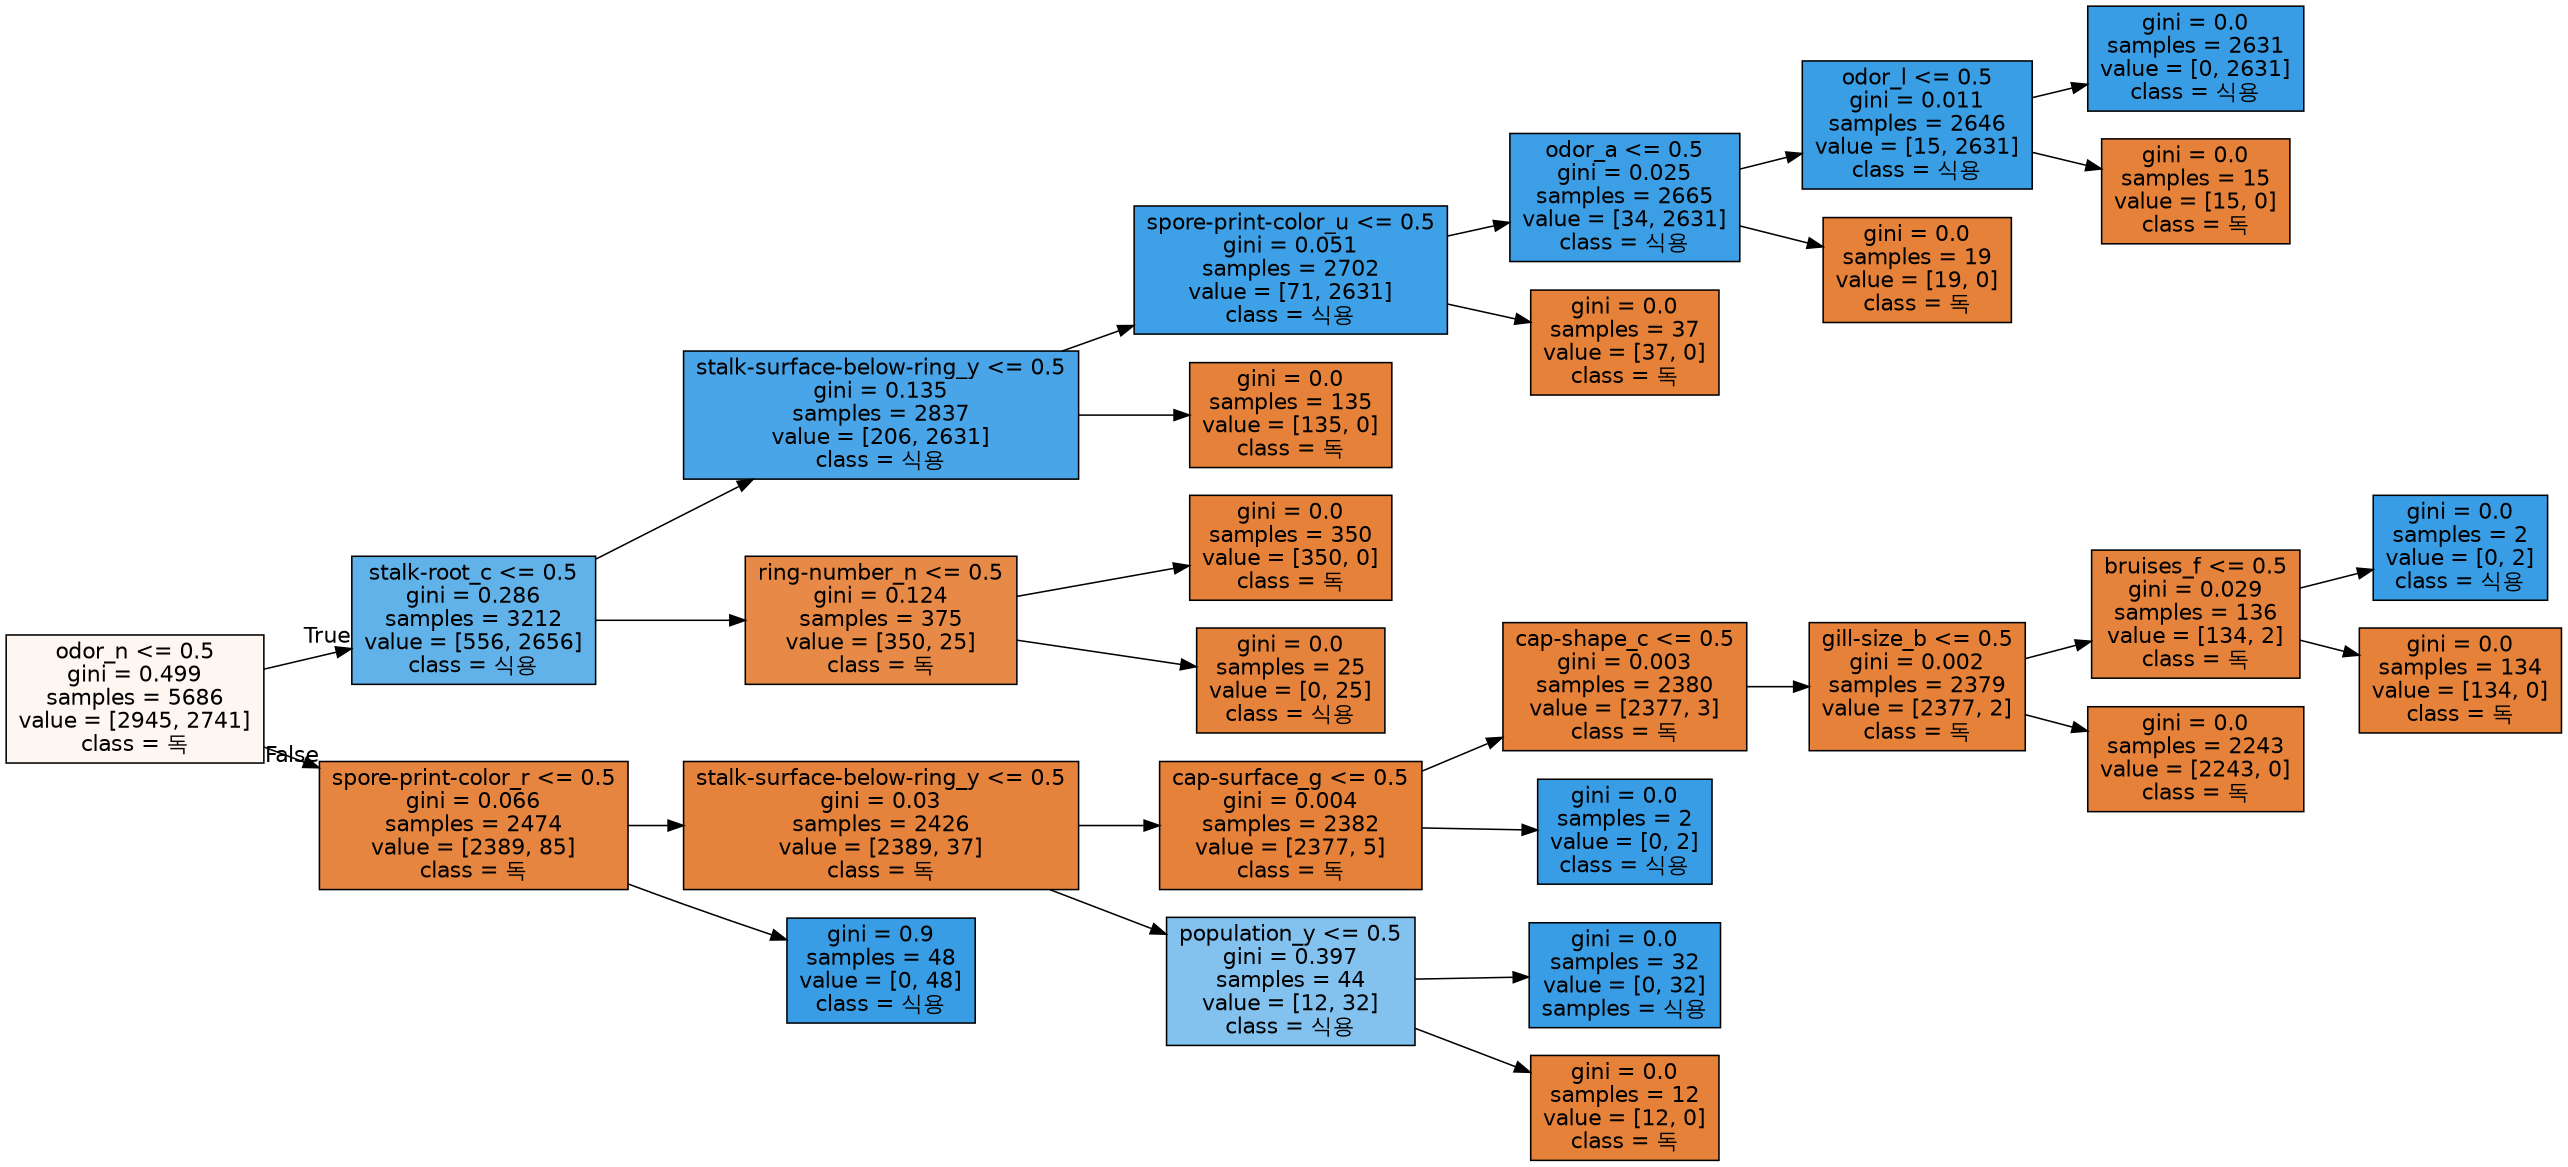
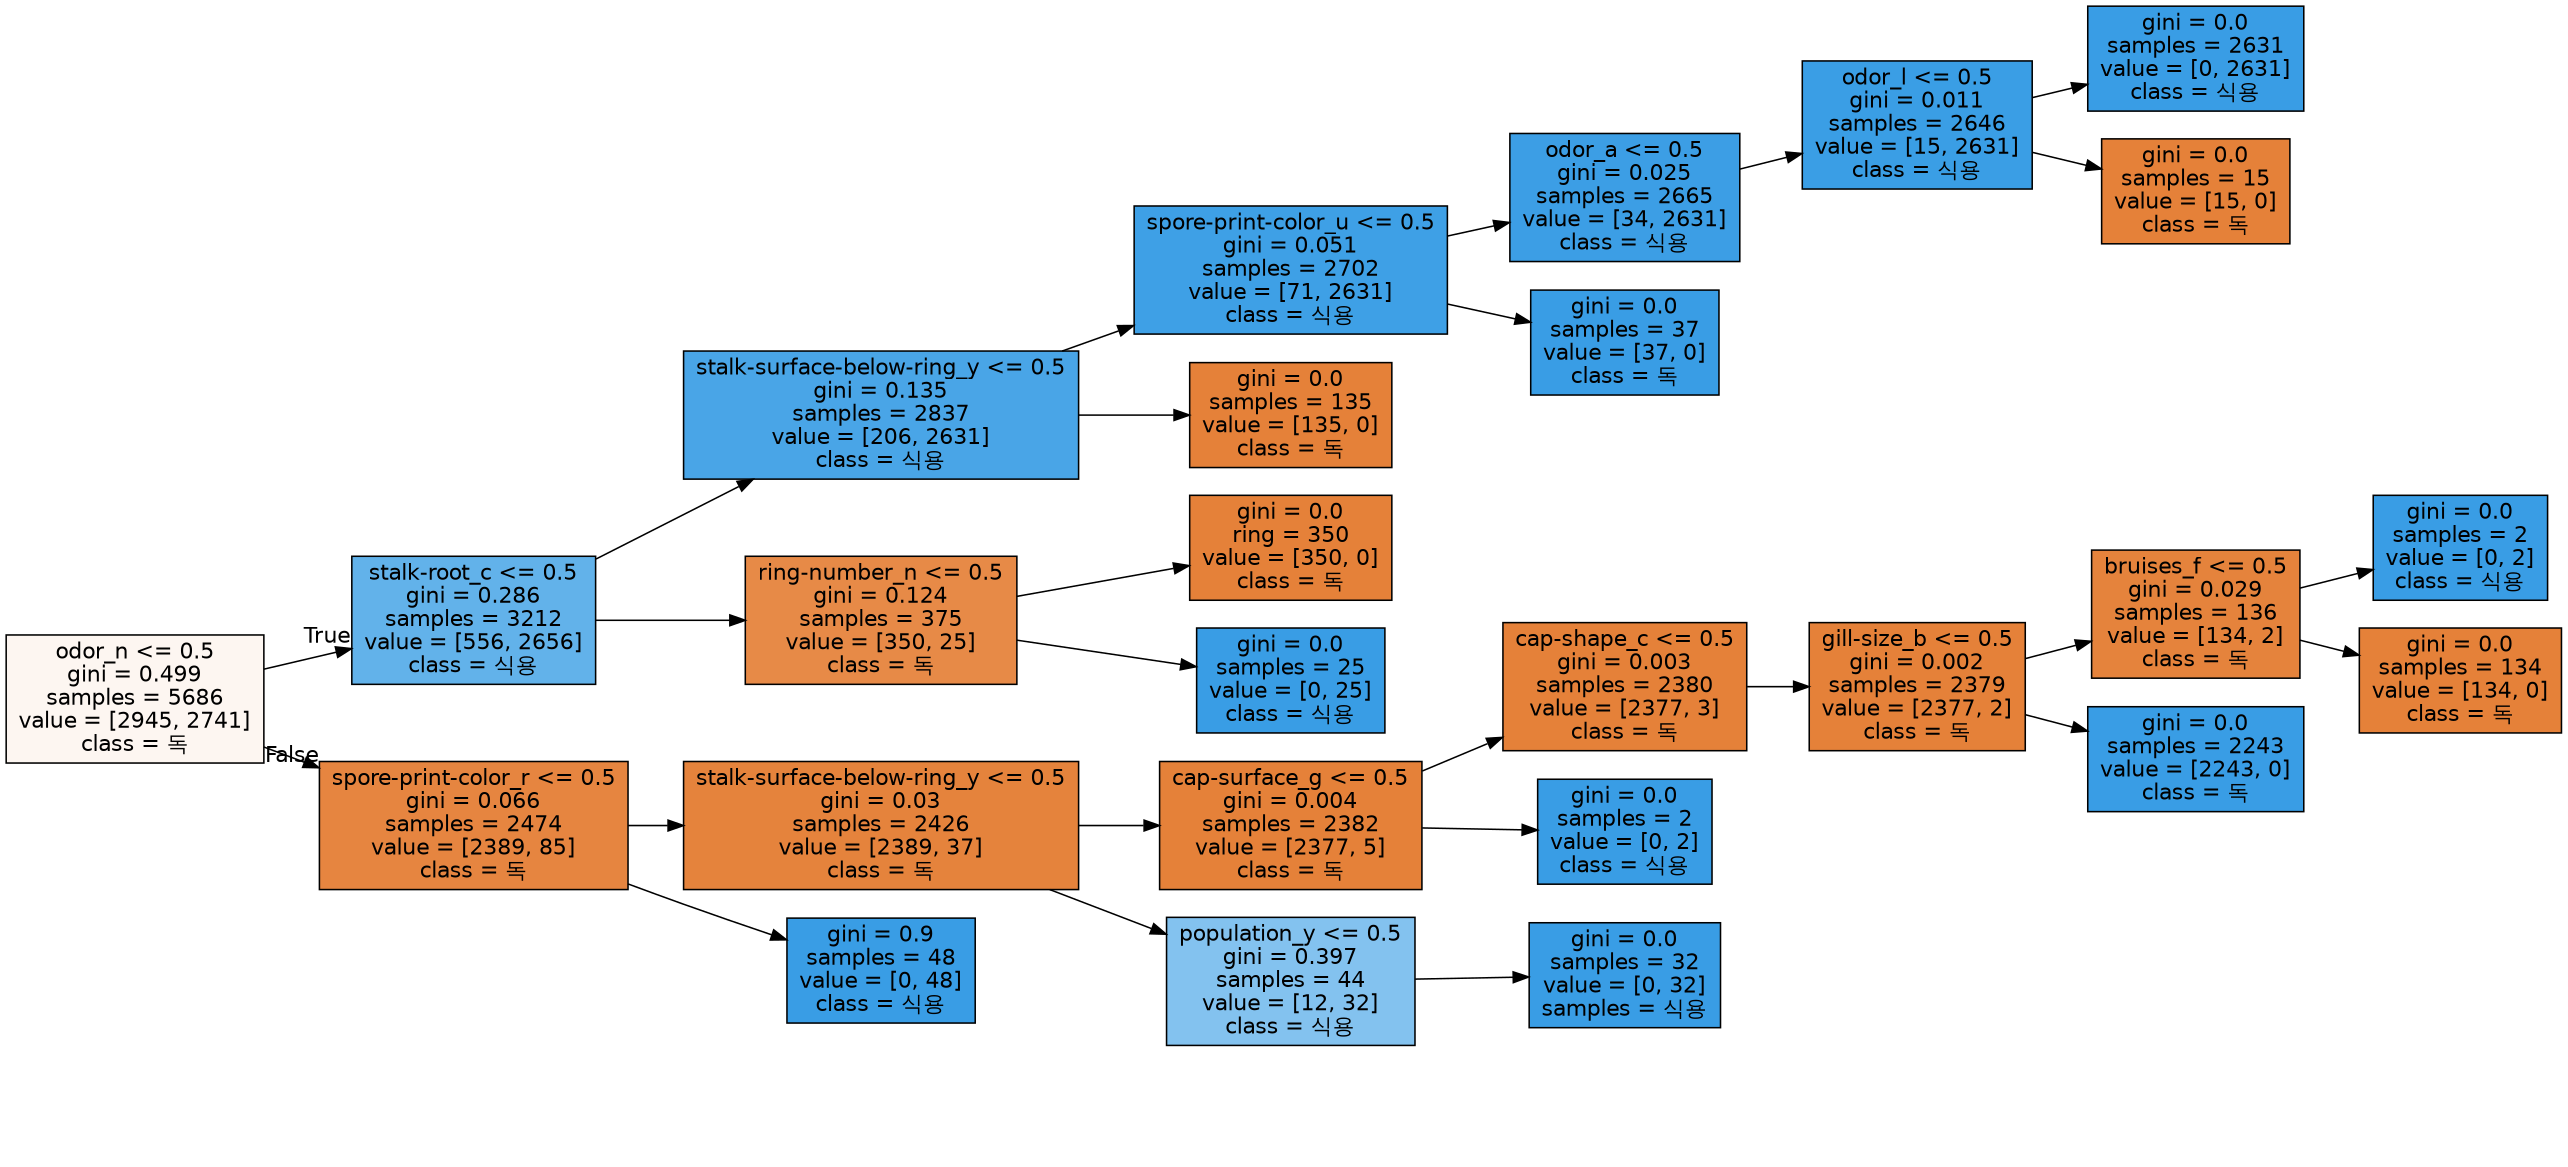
(1917, 270) -> none
(1625, 343) -> (1625, 343)
(1291, 548) -> (1291, 548)
(1291, 680) -> (1291, 680)
(2196, 759) -> (2196, 759)
(1625, 1108) -> none
